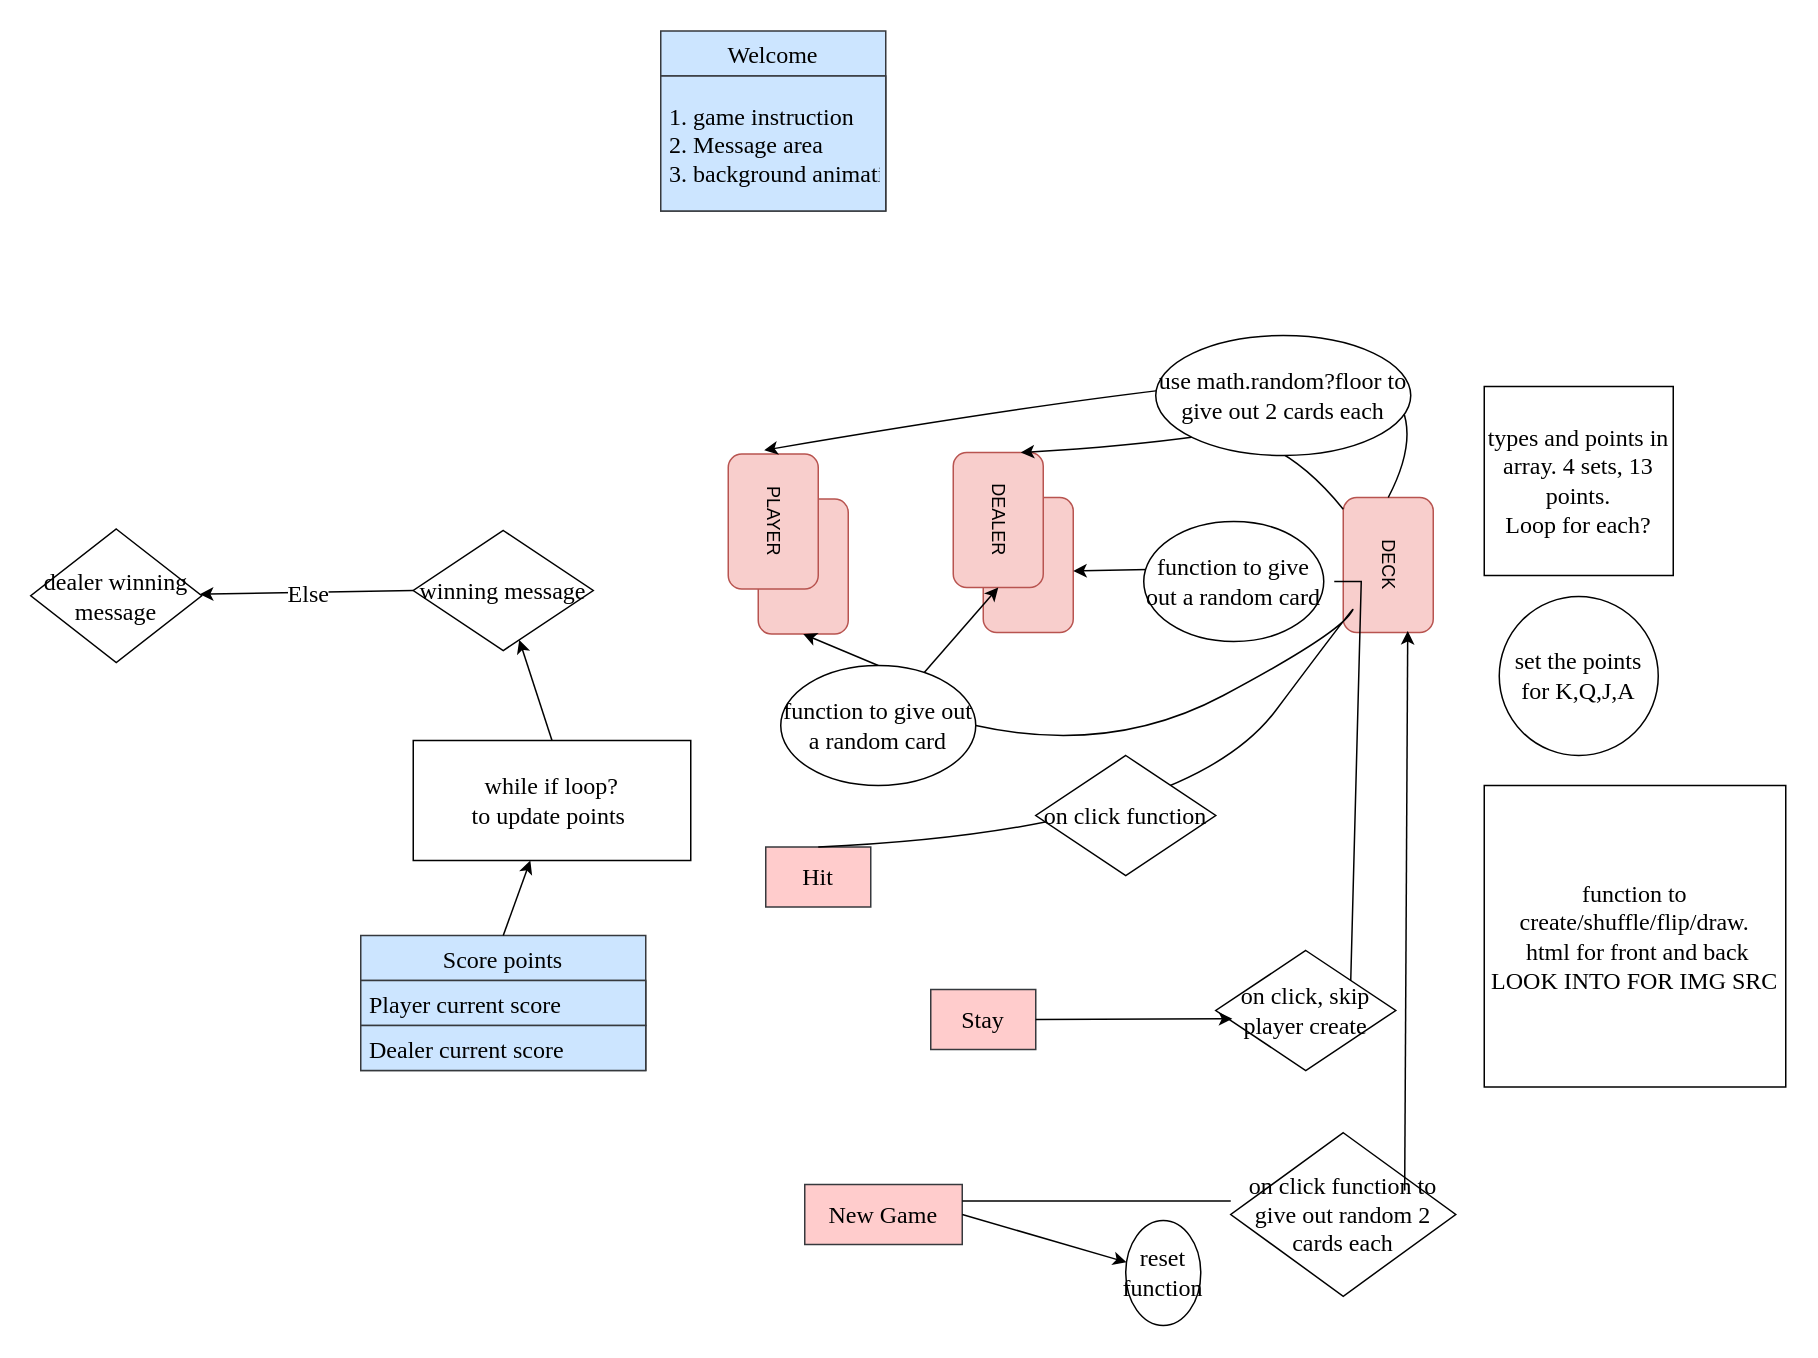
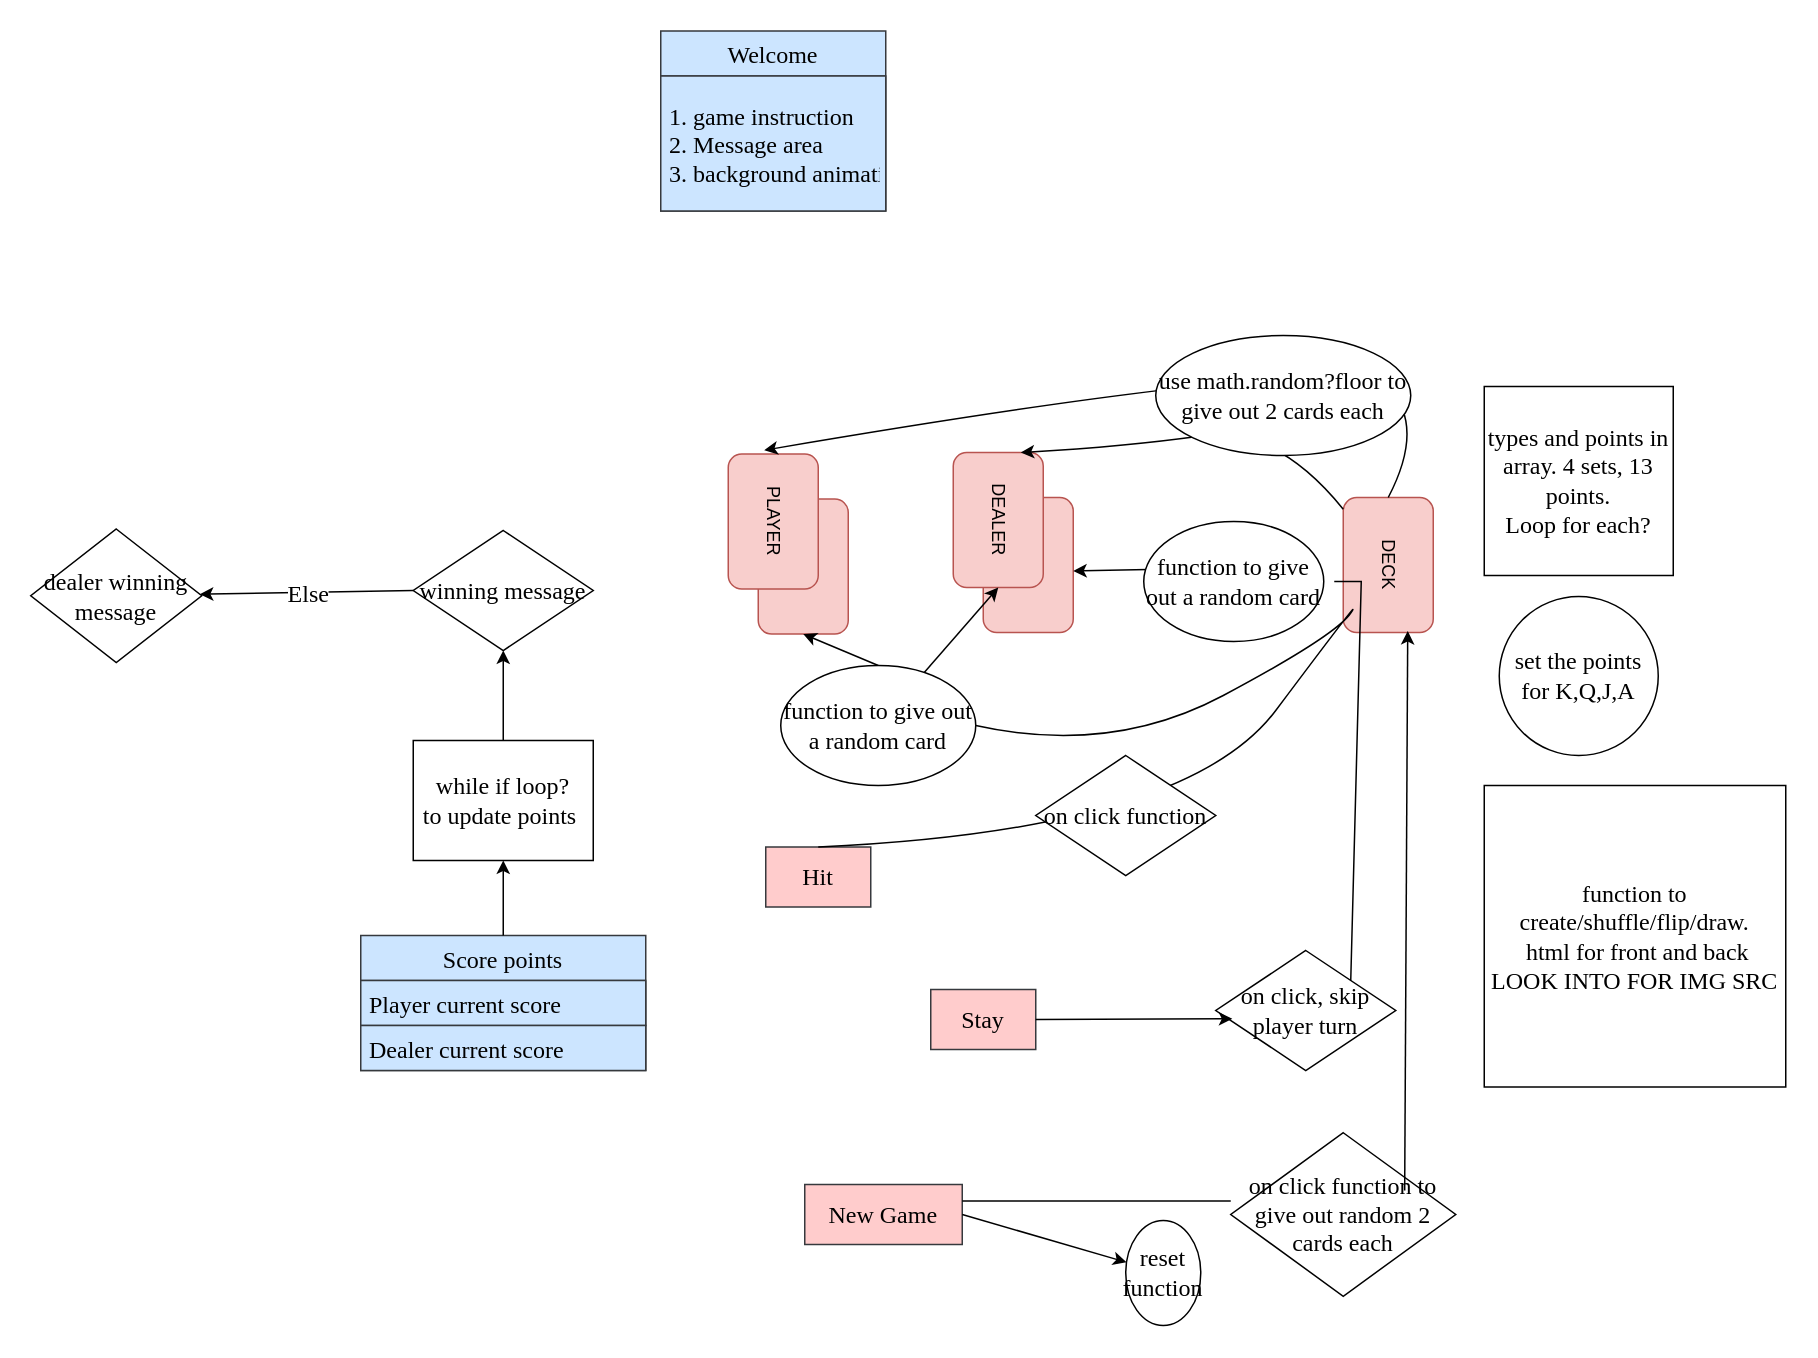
(552, 800) -> (503, 800)
(1306, 1010) -> (1306, 1010)
